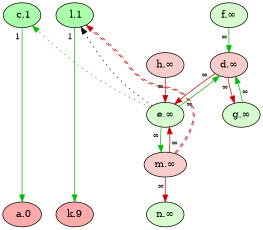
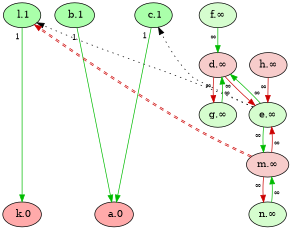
none -> (75, 15)
(90, 74) -> (193, 78)
none -> (272, 193)
(75, 214) -> (22, 214)
